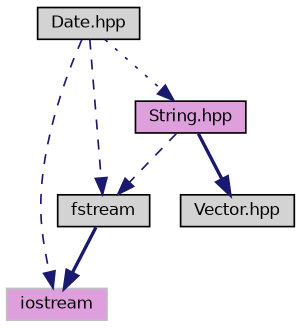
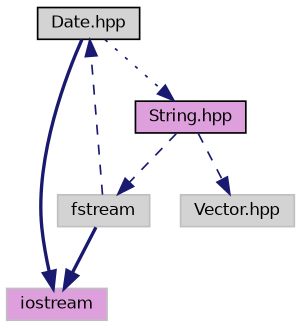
(95, 109) -> (97, 125)
(46, 153) -> (46, 153)
(210, 156) -> (210, 156)
(104, 211) -> (104, 211)
(237, 211) -> (237, 211)
